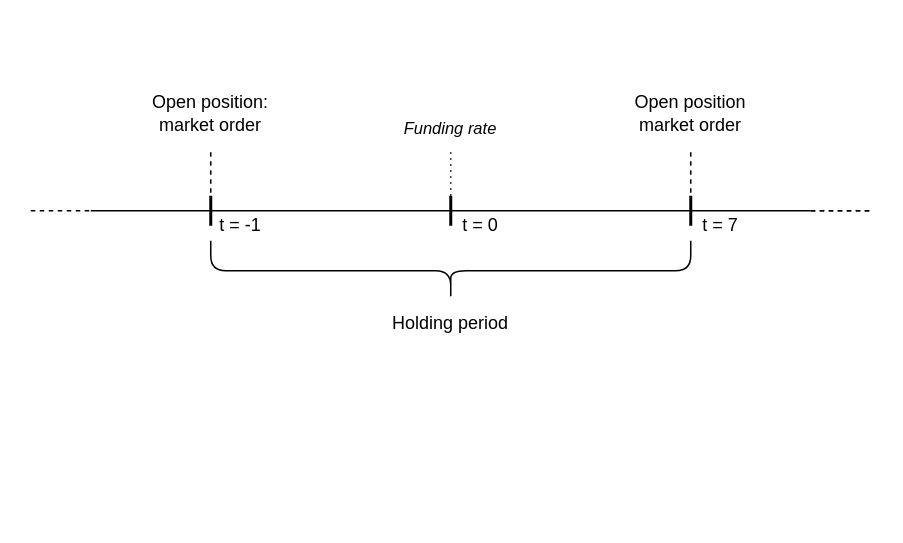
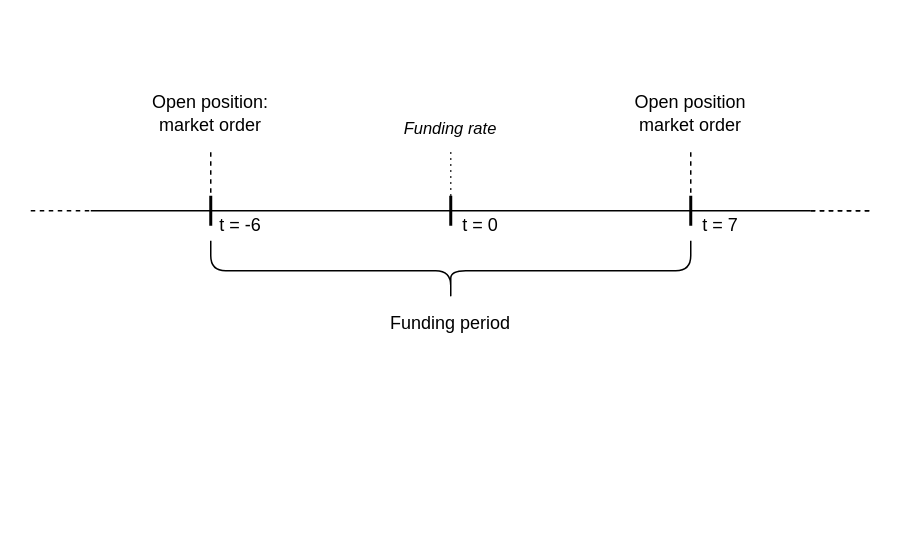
(241, 226) -> (241, 226)
(451, 323) -> (451, 323)
